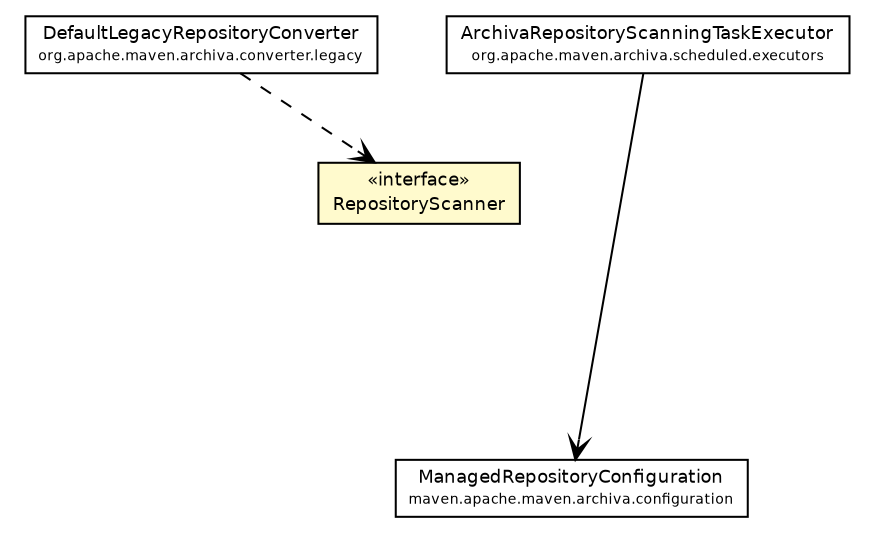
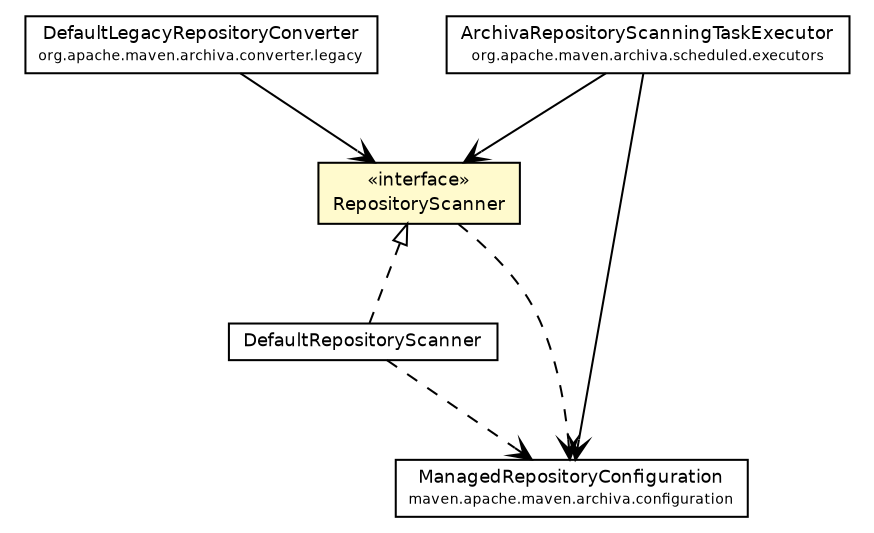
(299, 112) -> (299, 112)
none -> (544, 112)
none -> (539, 318)
none -> (363, 342)
